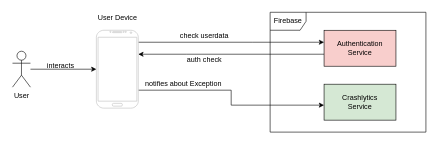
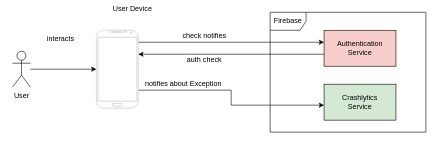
(117, 18) -> (132, 9)
(205, 36) -> (205, 36)
(60, 66) -> (60, 39)
